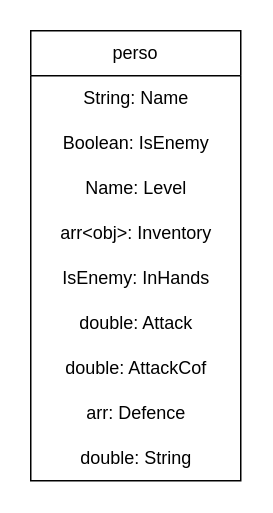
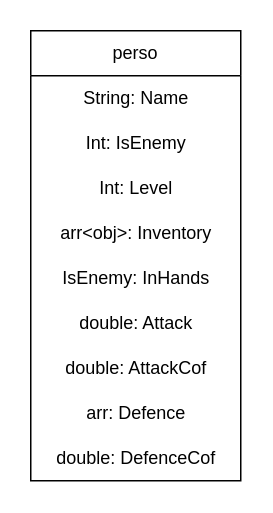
(137, 143) -> (137, 143)
(137, 188) -> (137, 188)
(137, 458) -> (137, 458)
